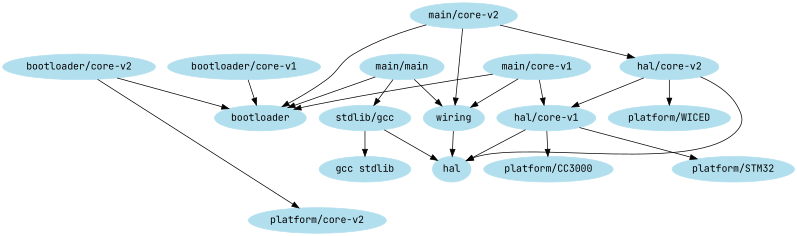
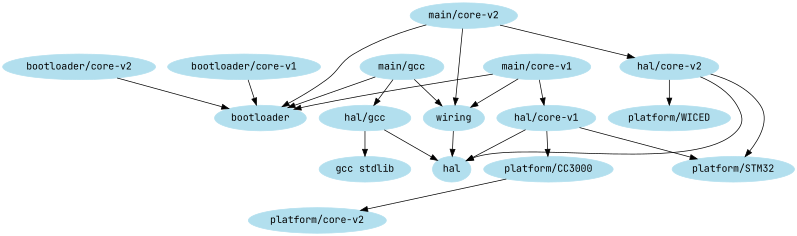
(402, 67) -> (402, 67)
(611, 91) -> (757, 101)
(365, 118) -> (365, 118)
(195, 142) -> (437, 194)
